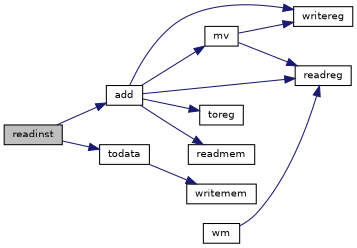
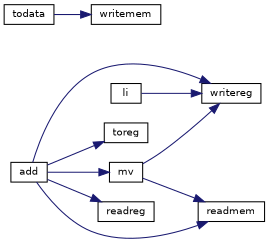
(263, 52) -> (169, 188)
none -> (126, 93)
(33, 135) -> none
(222, 233) -> none
